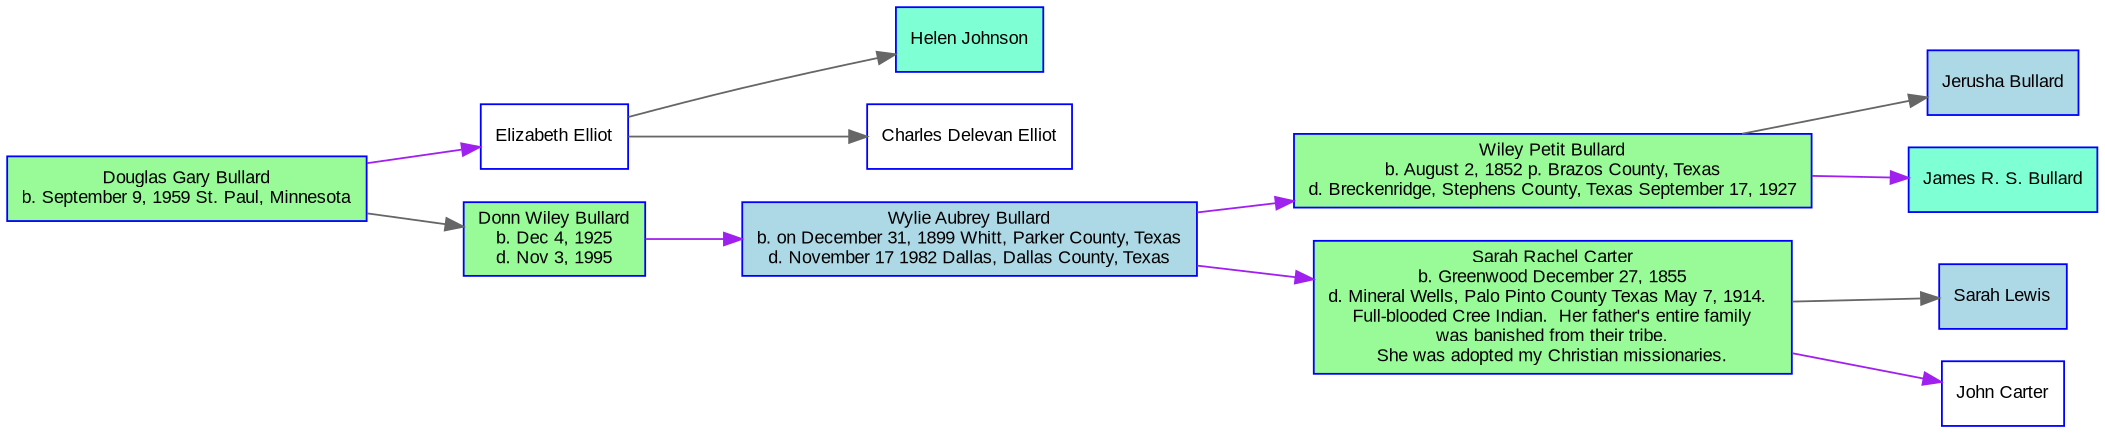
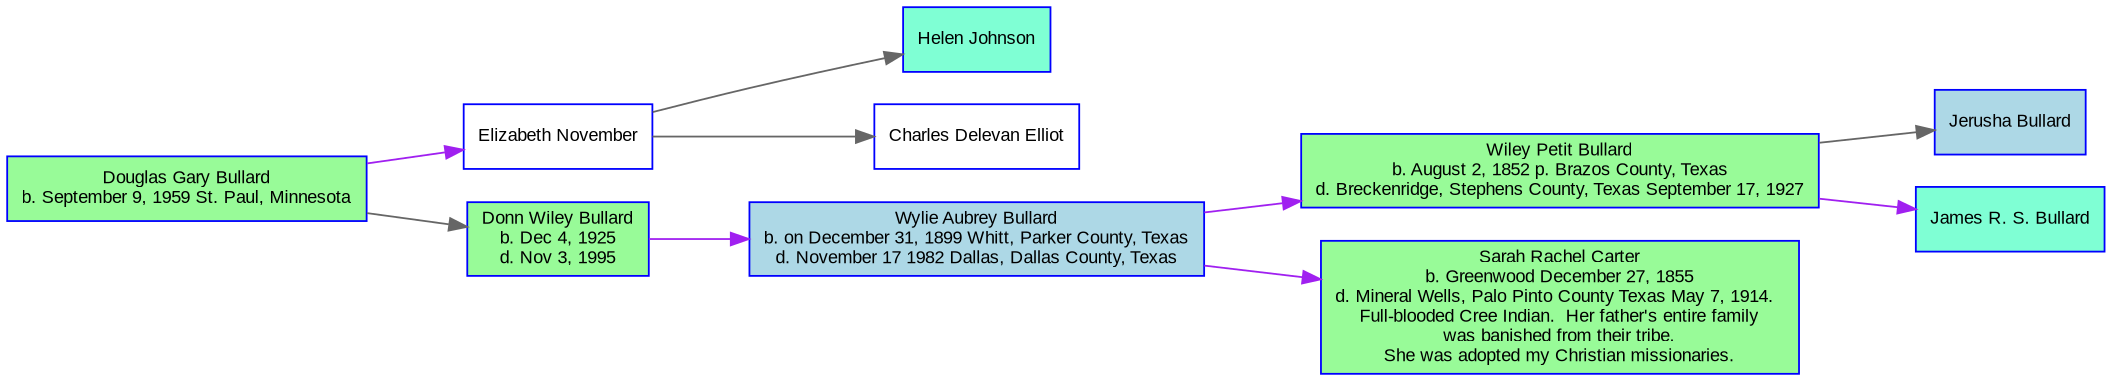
(554, 137) -> (558, 137)
(2003, 297) -> none
(2003, 394) -> none
